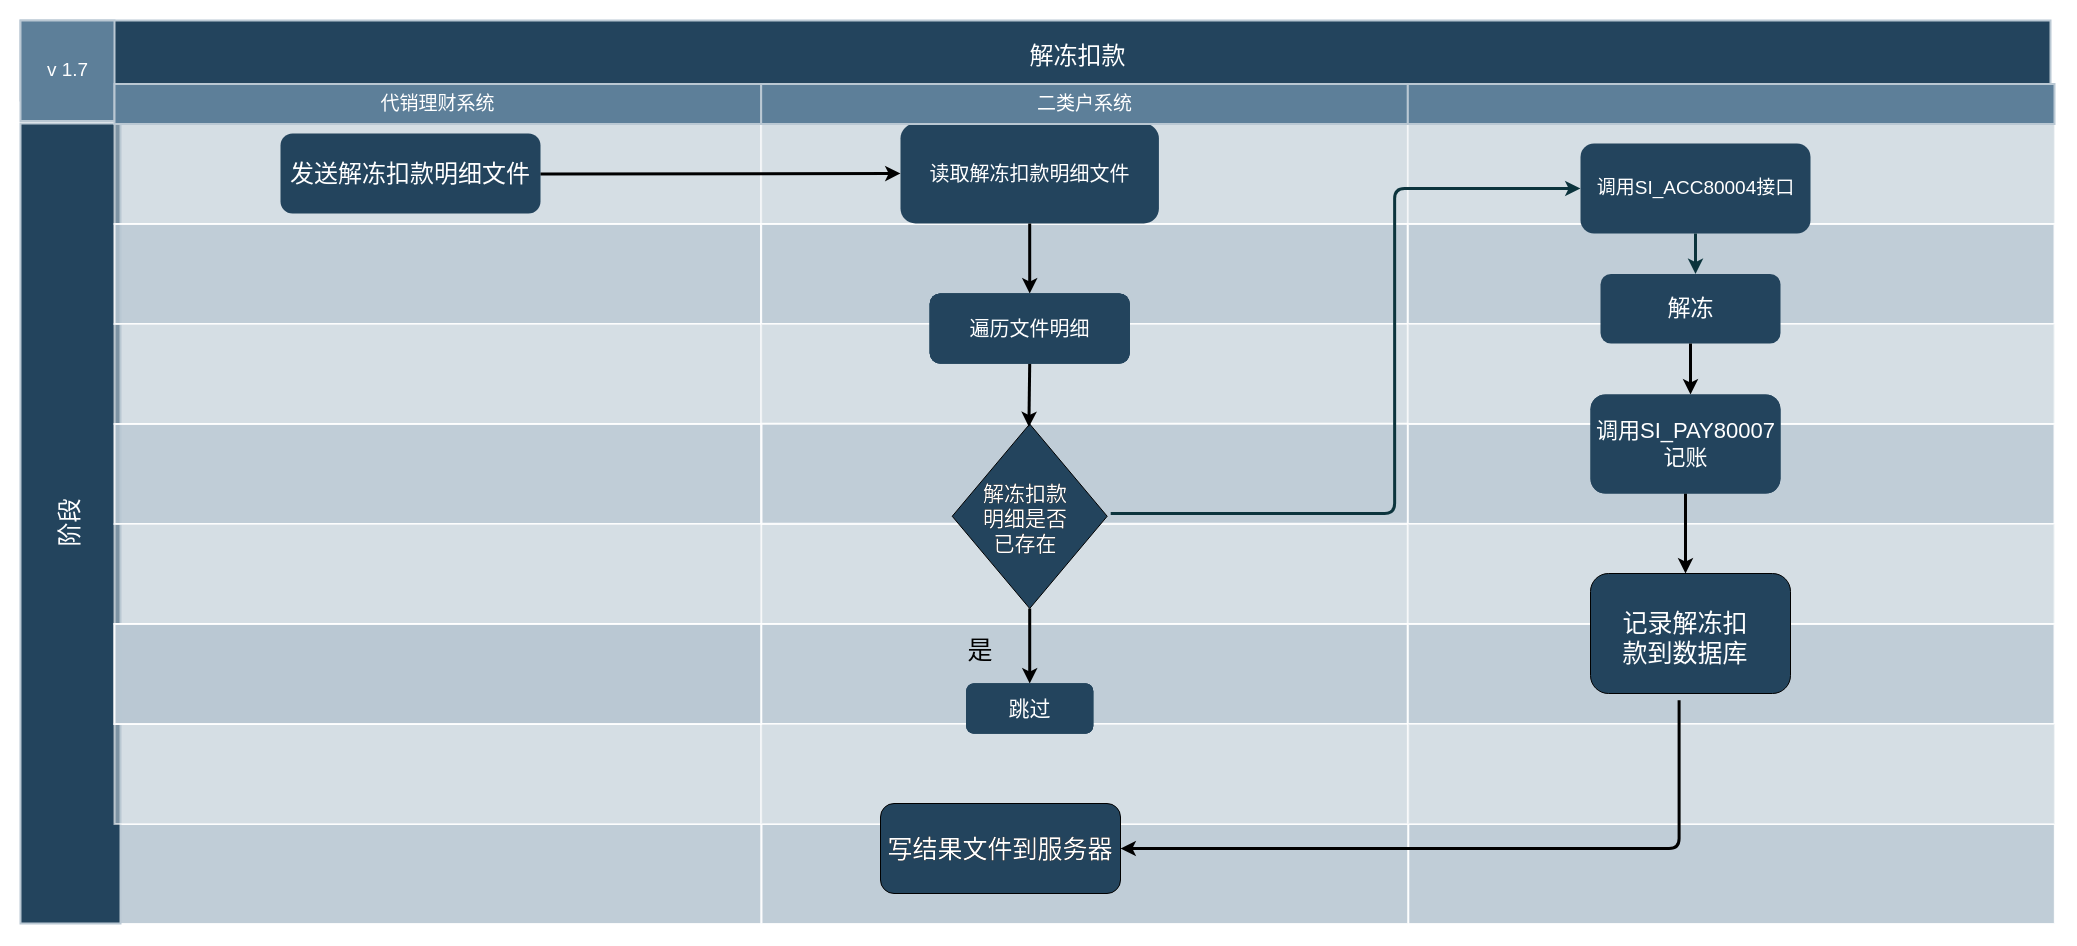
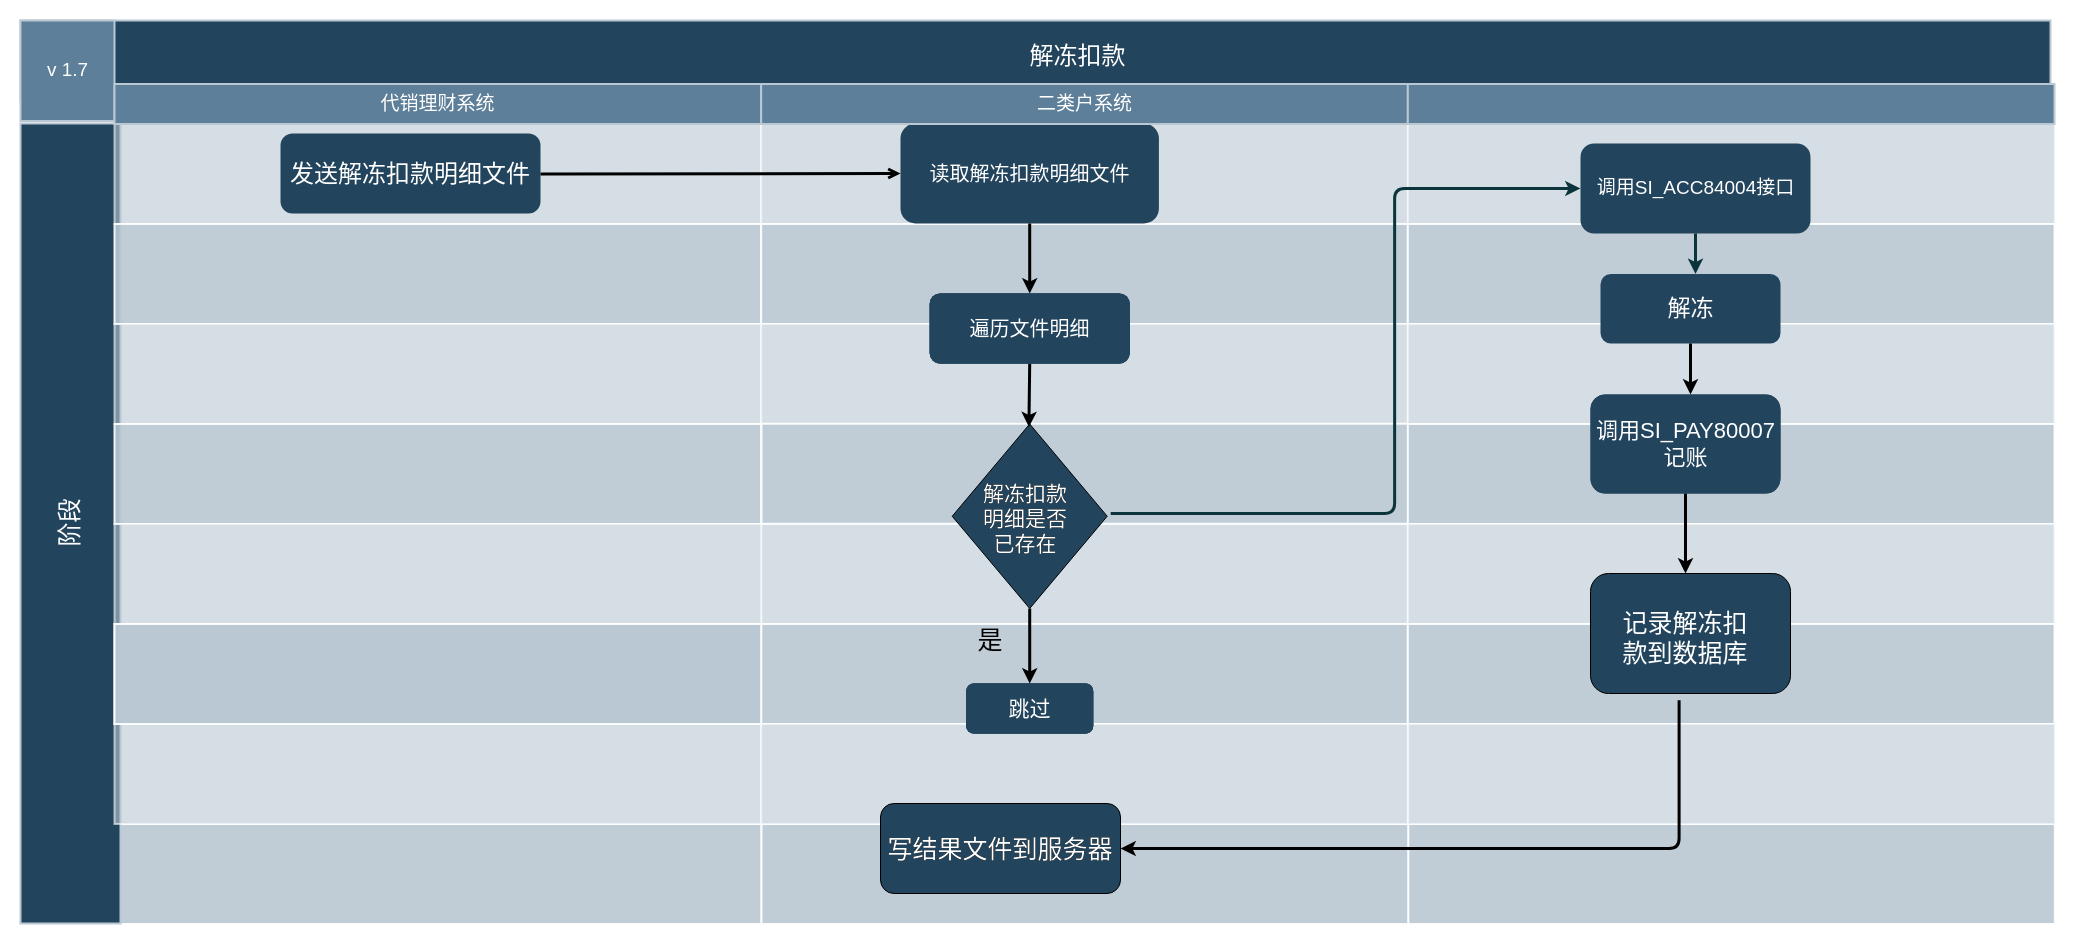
(887, 174) -> (888, 174)
(1696, 189) -> (1696, 189)
(981, 650) -> (991, 640)
